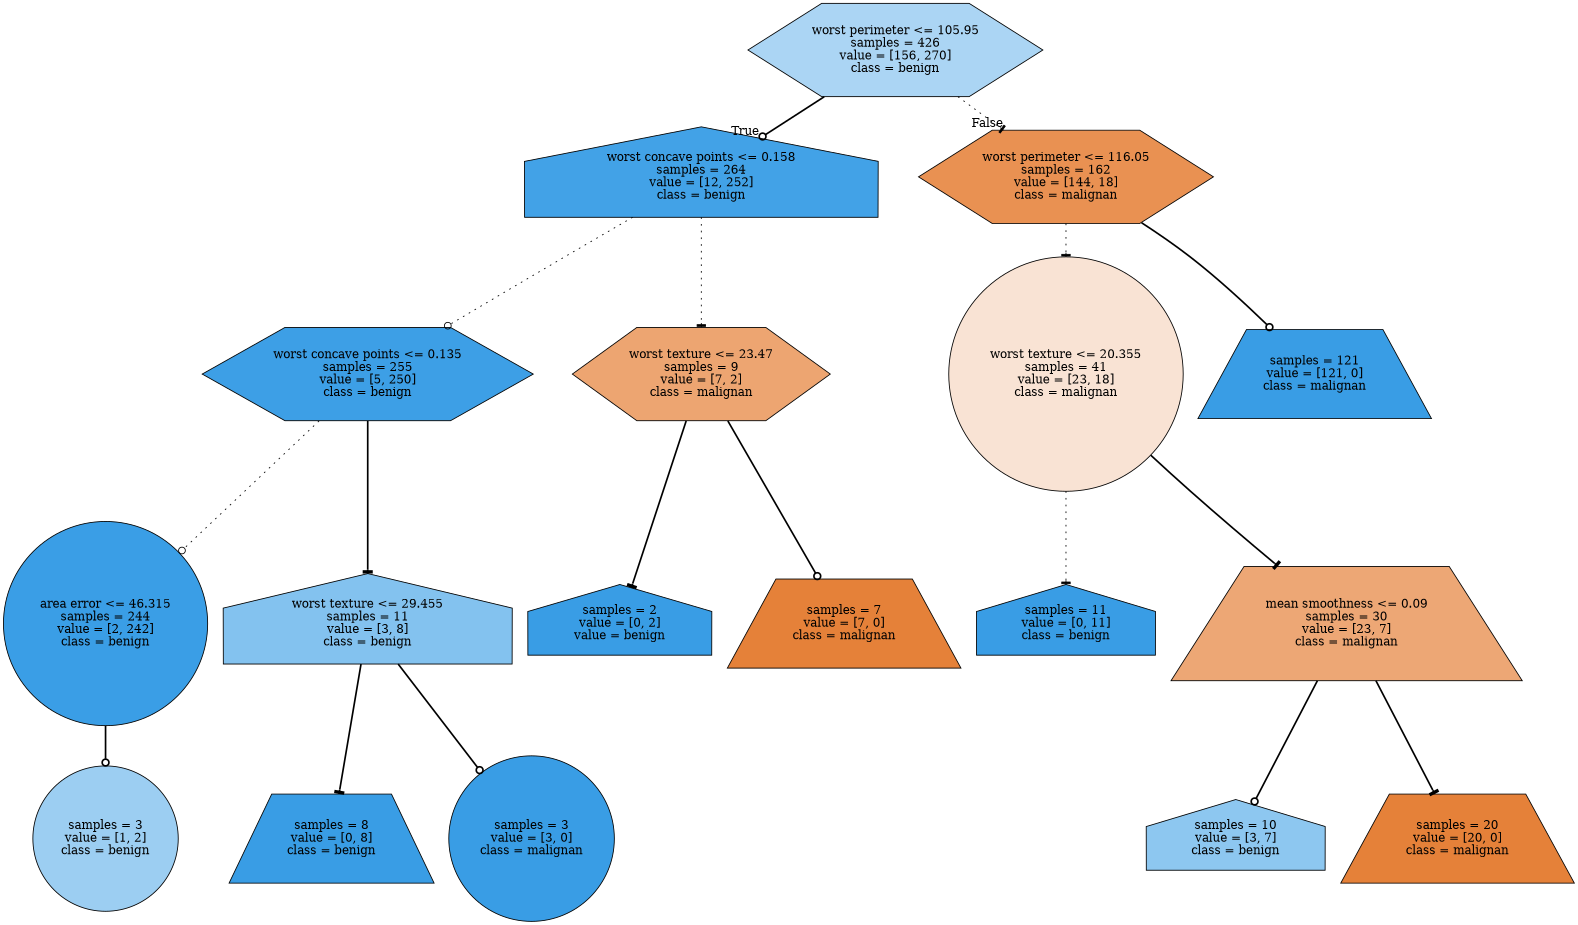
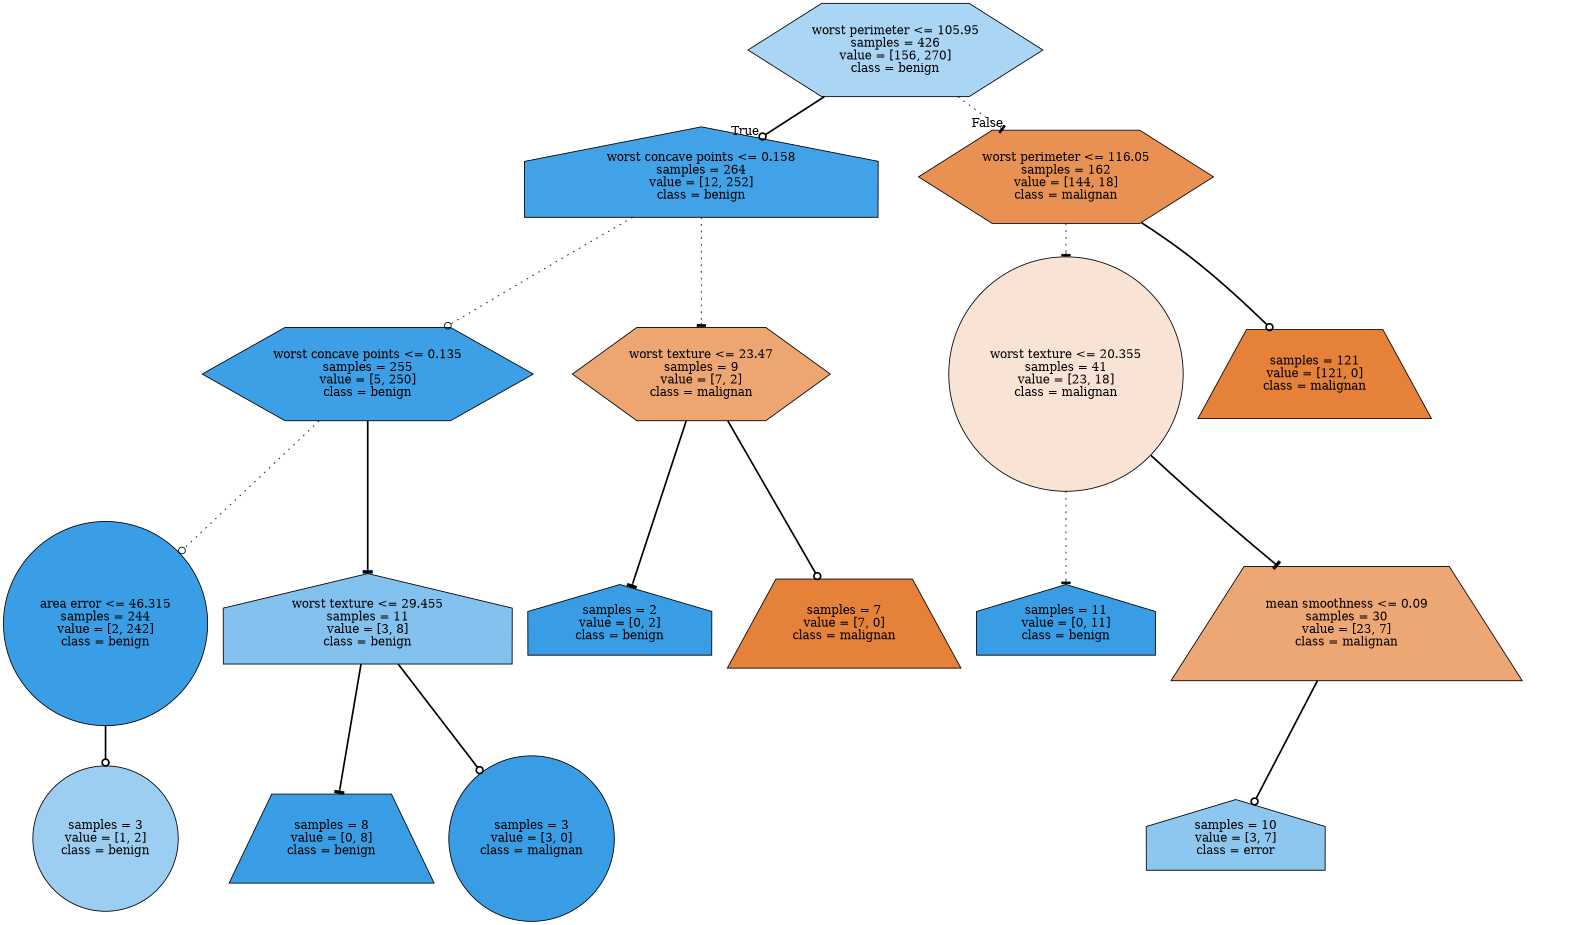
(1315, 374) -> (1315, 374)
(620, 624) -> (620, 624)
(1236, 839) -> (1236, 839)
(1458, 839) -> none
